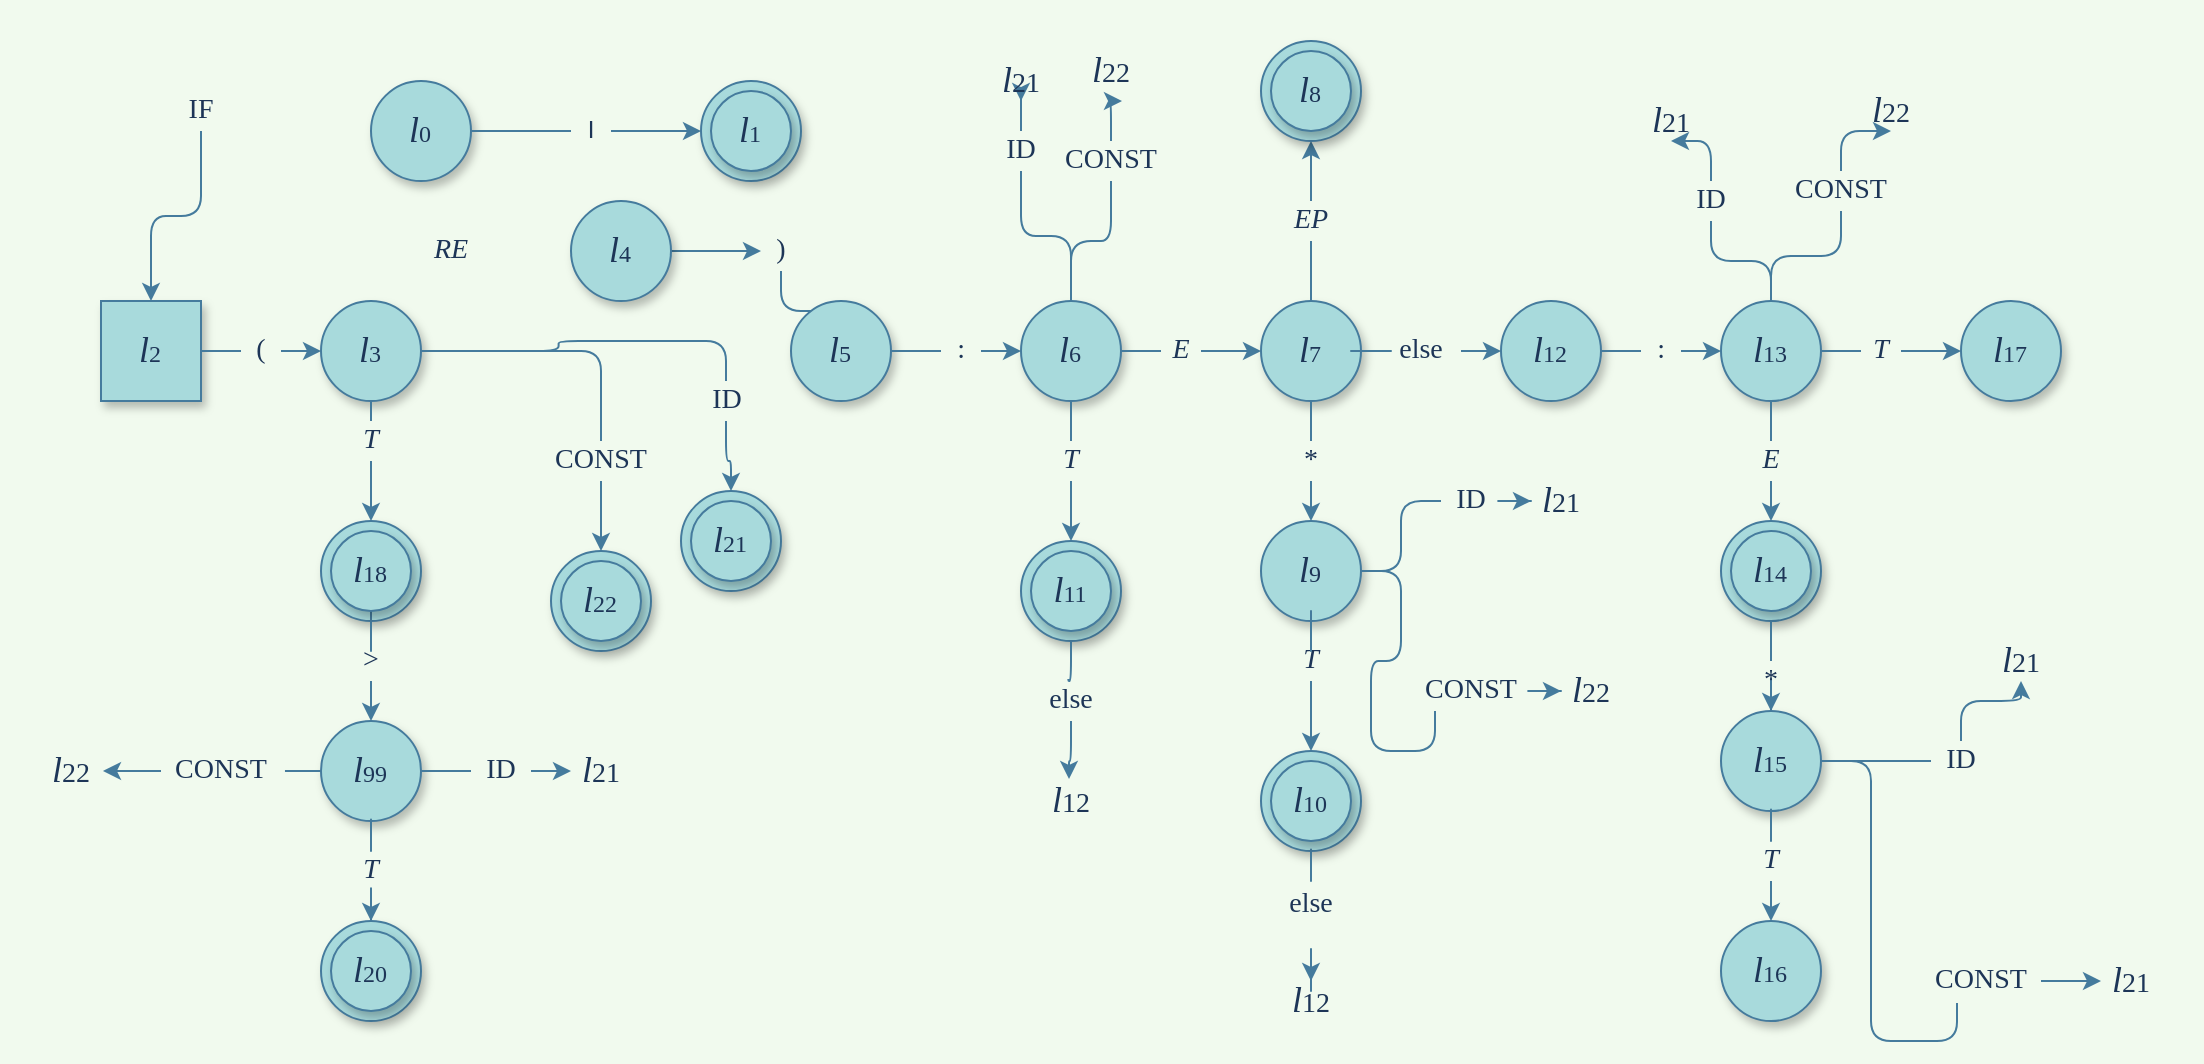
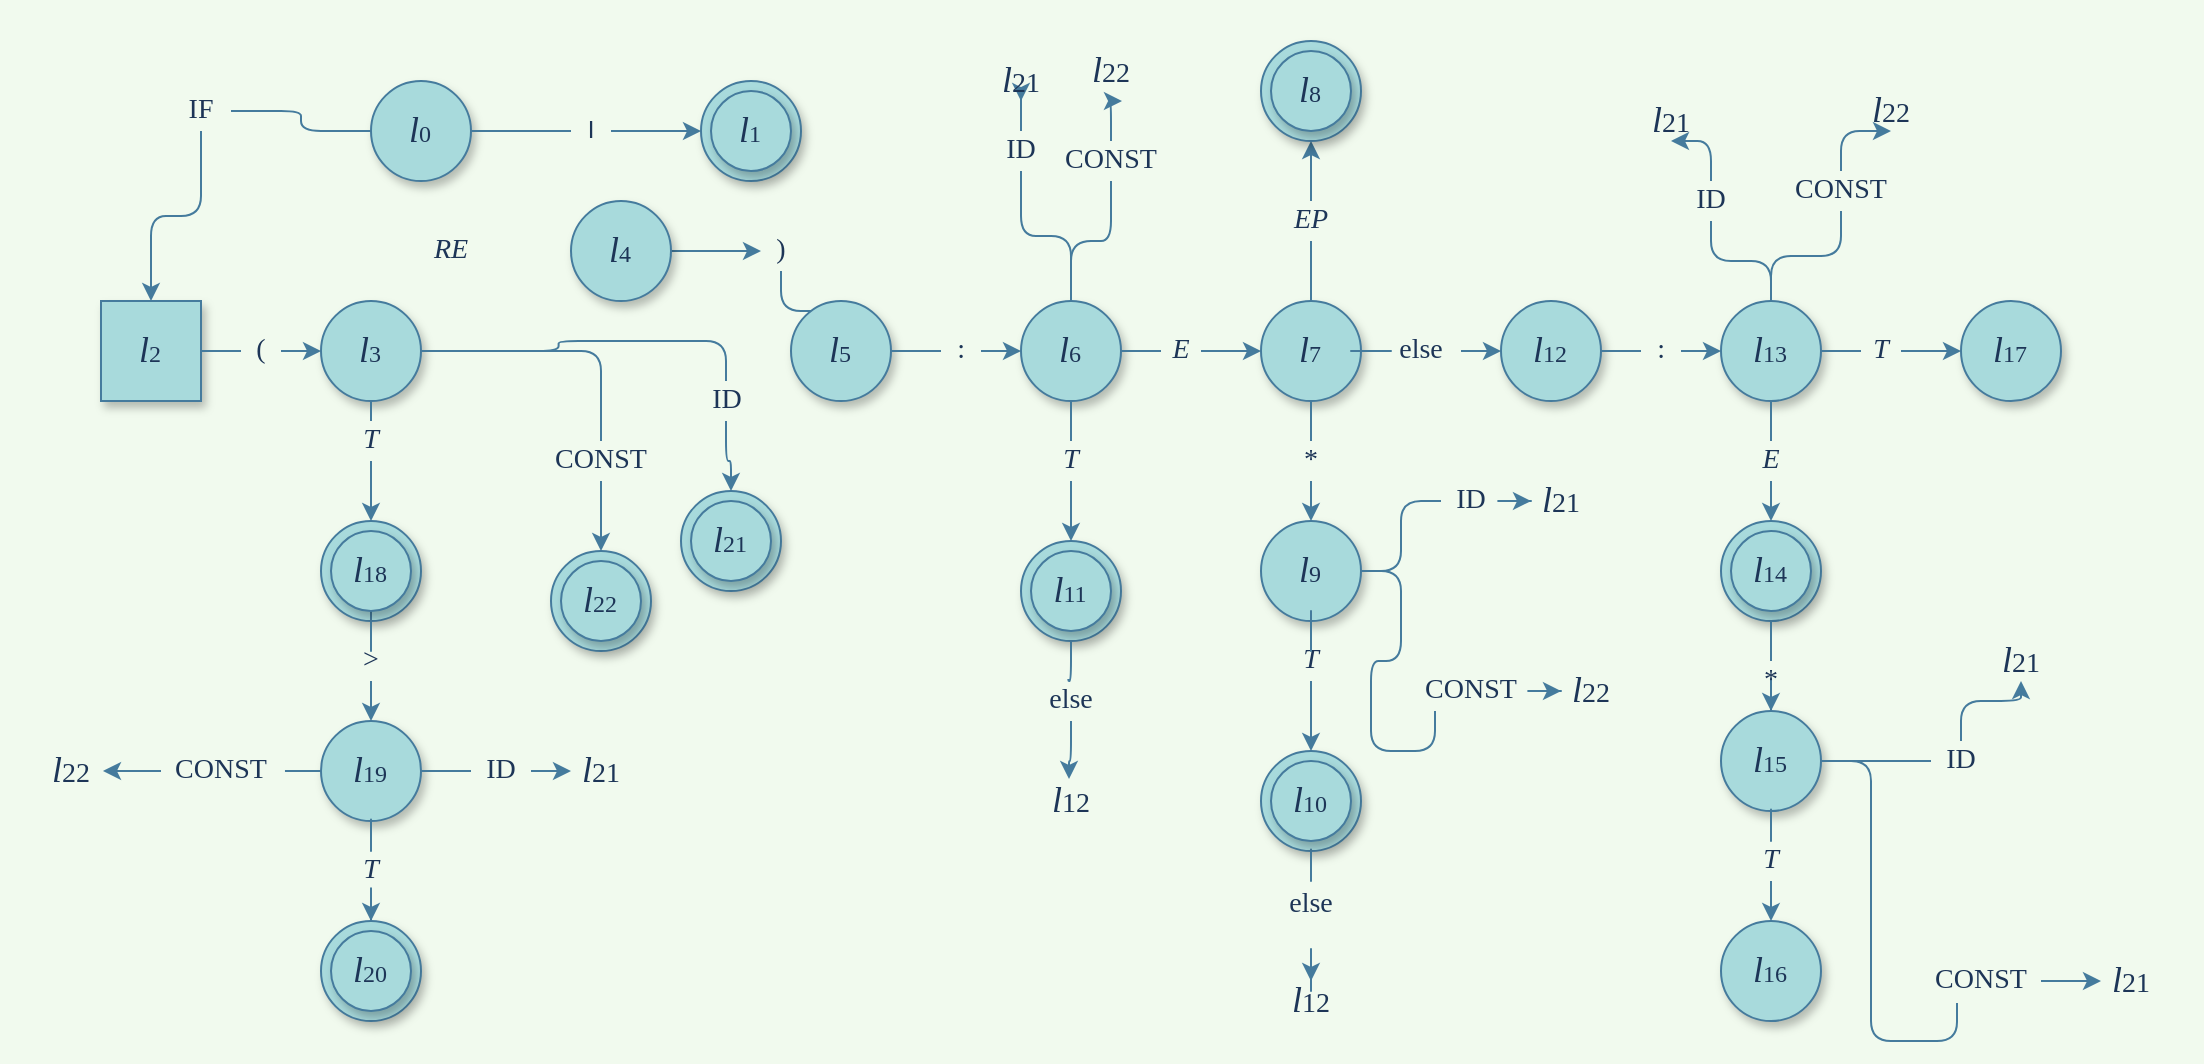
none -> (301, 119)
(371, 771) -> (371, 771)
